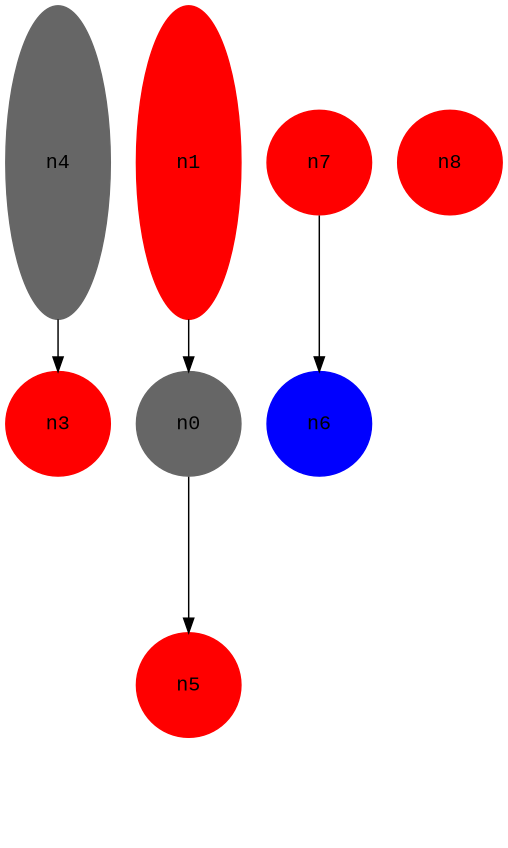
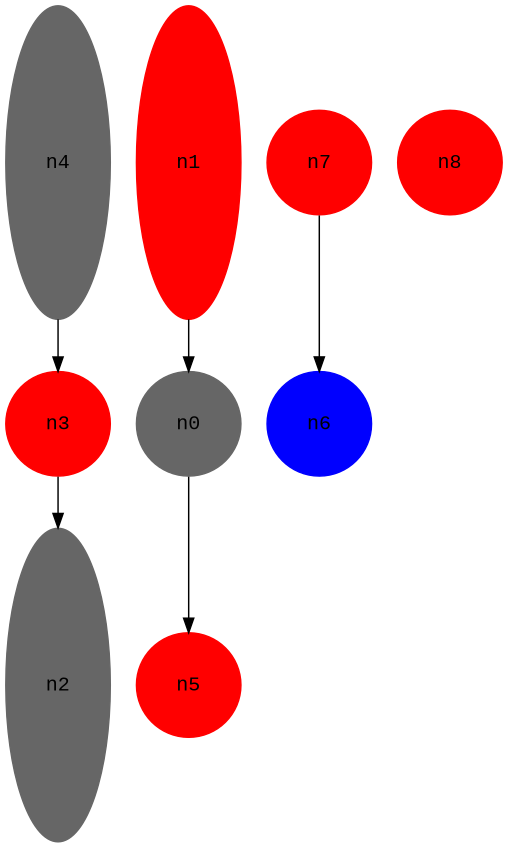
none -> (58, 685)
